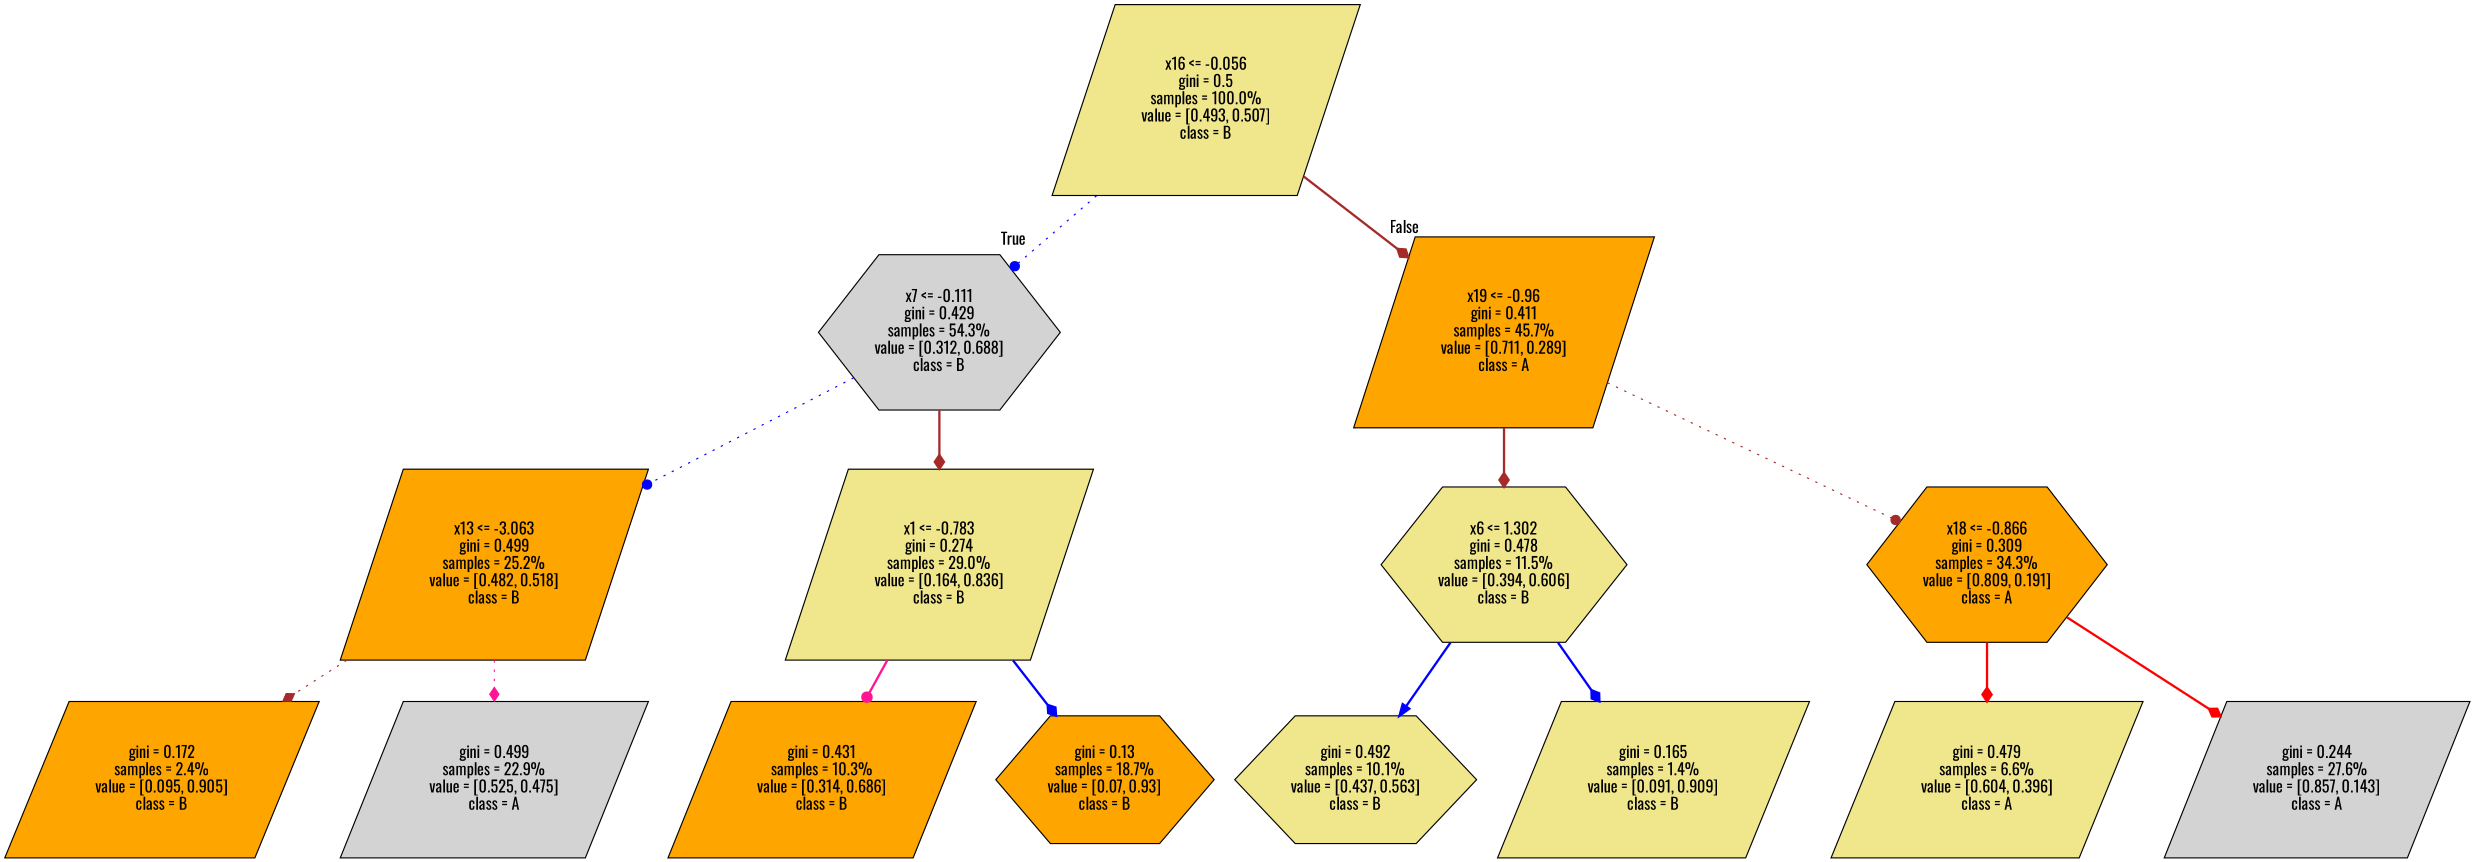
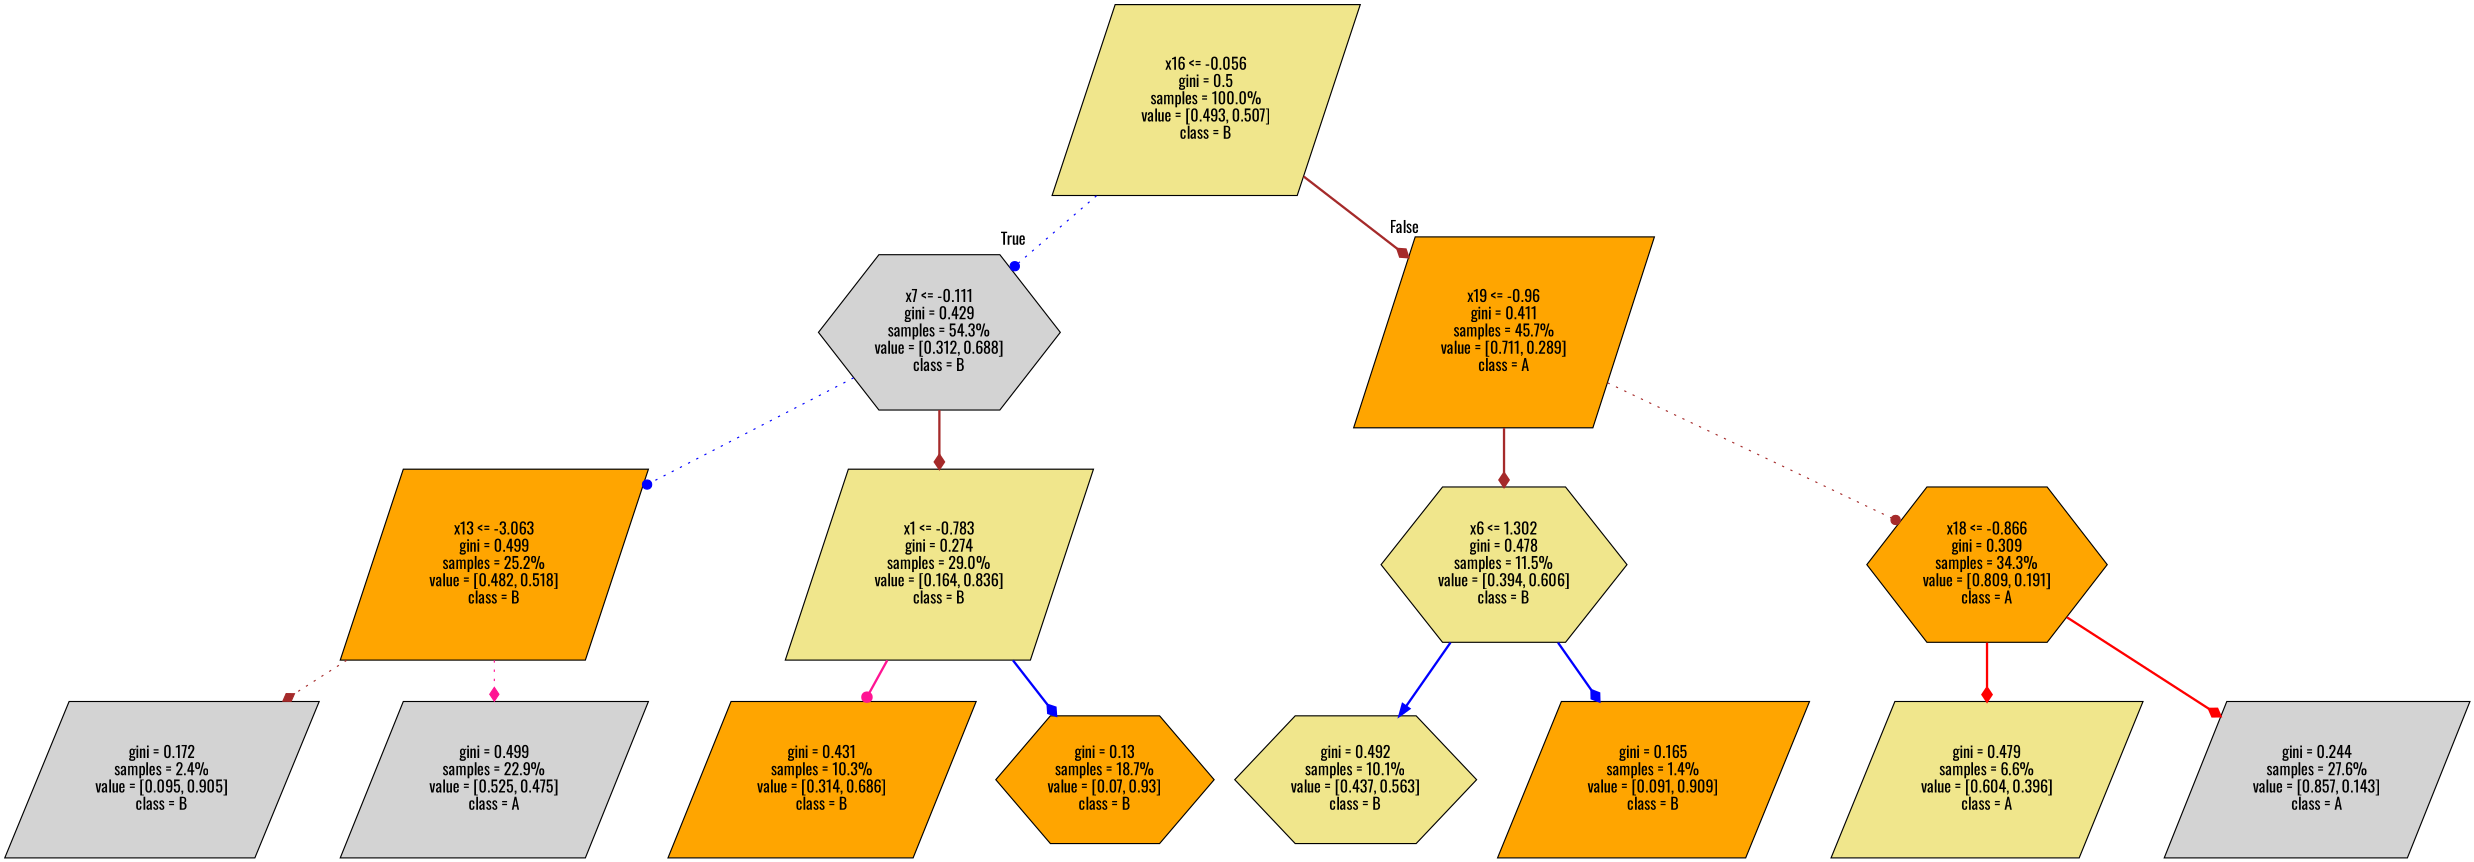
(162, 780) -> (162, 780)
(1654, 780) -> (1654, 780)
